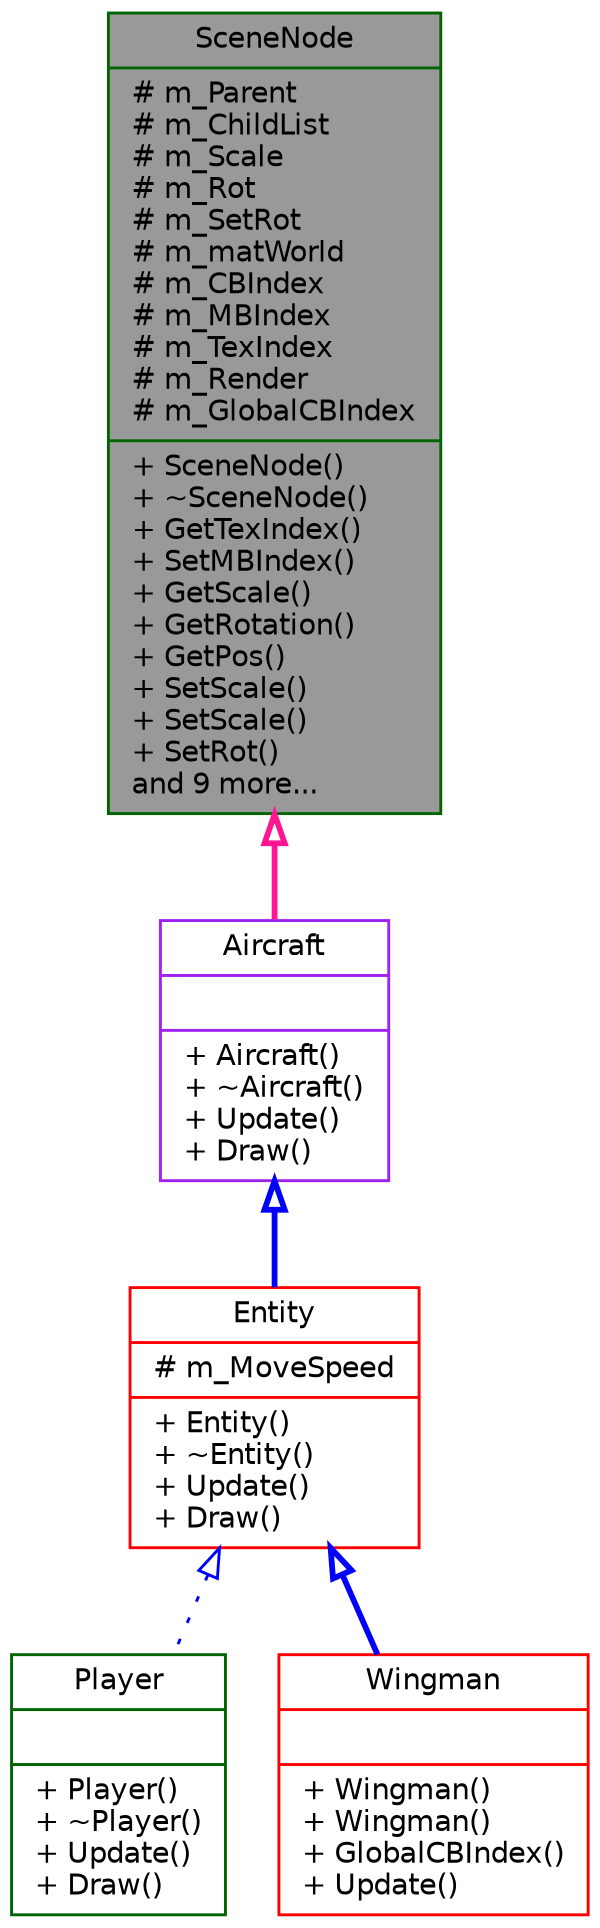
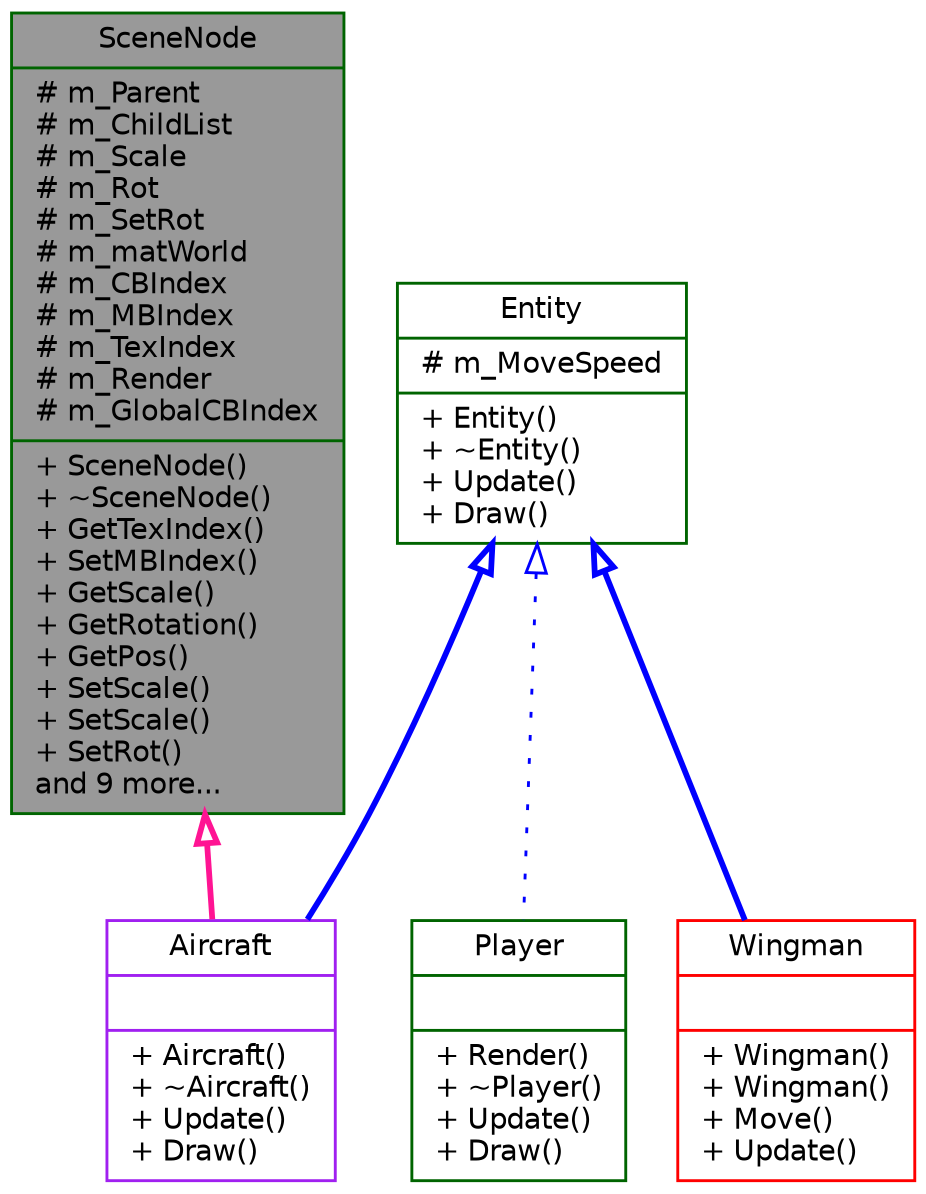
(275, 1249) -> (402, 749)
(275, 1418) -> (542, 413)
(107, 1791) -> (513, 1056)
(434, 1854) -> (767, 1120)
